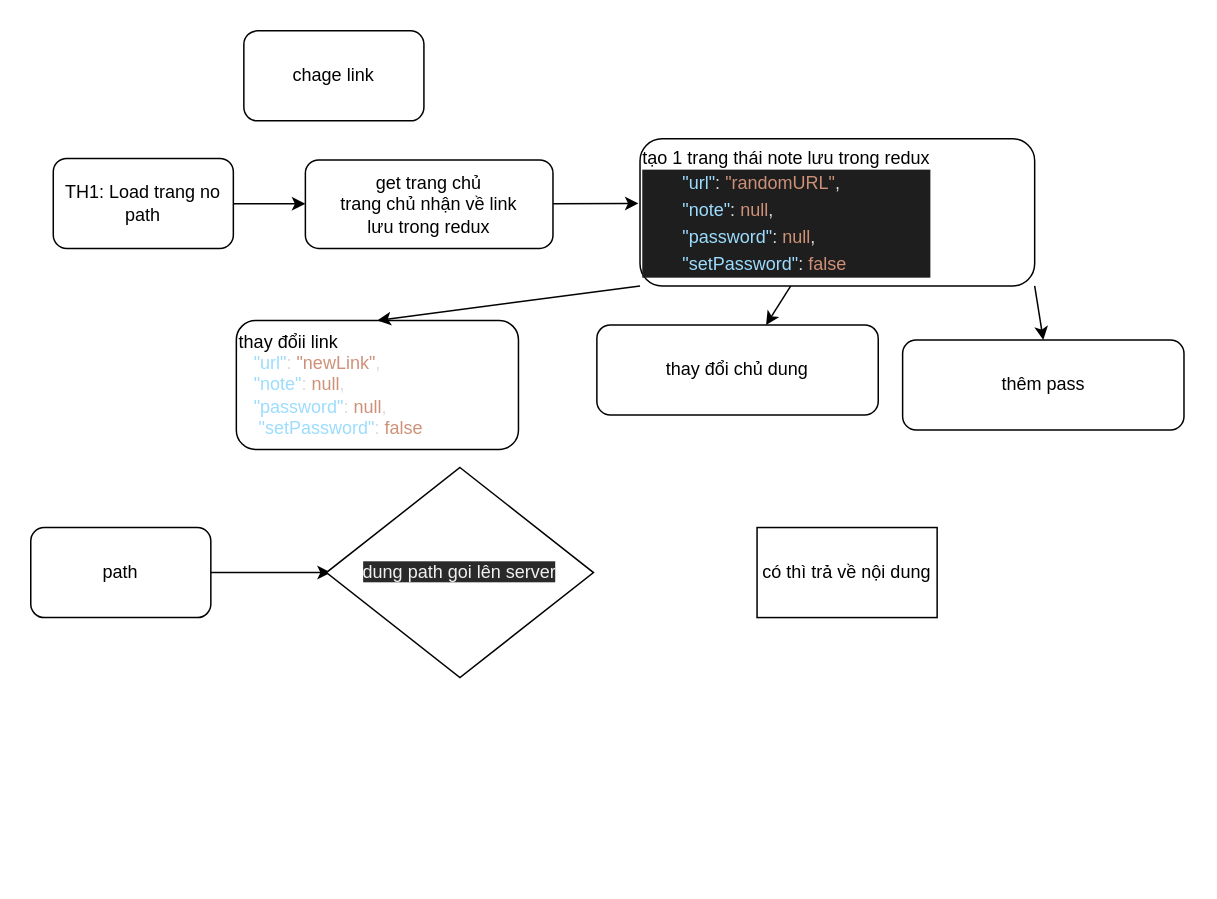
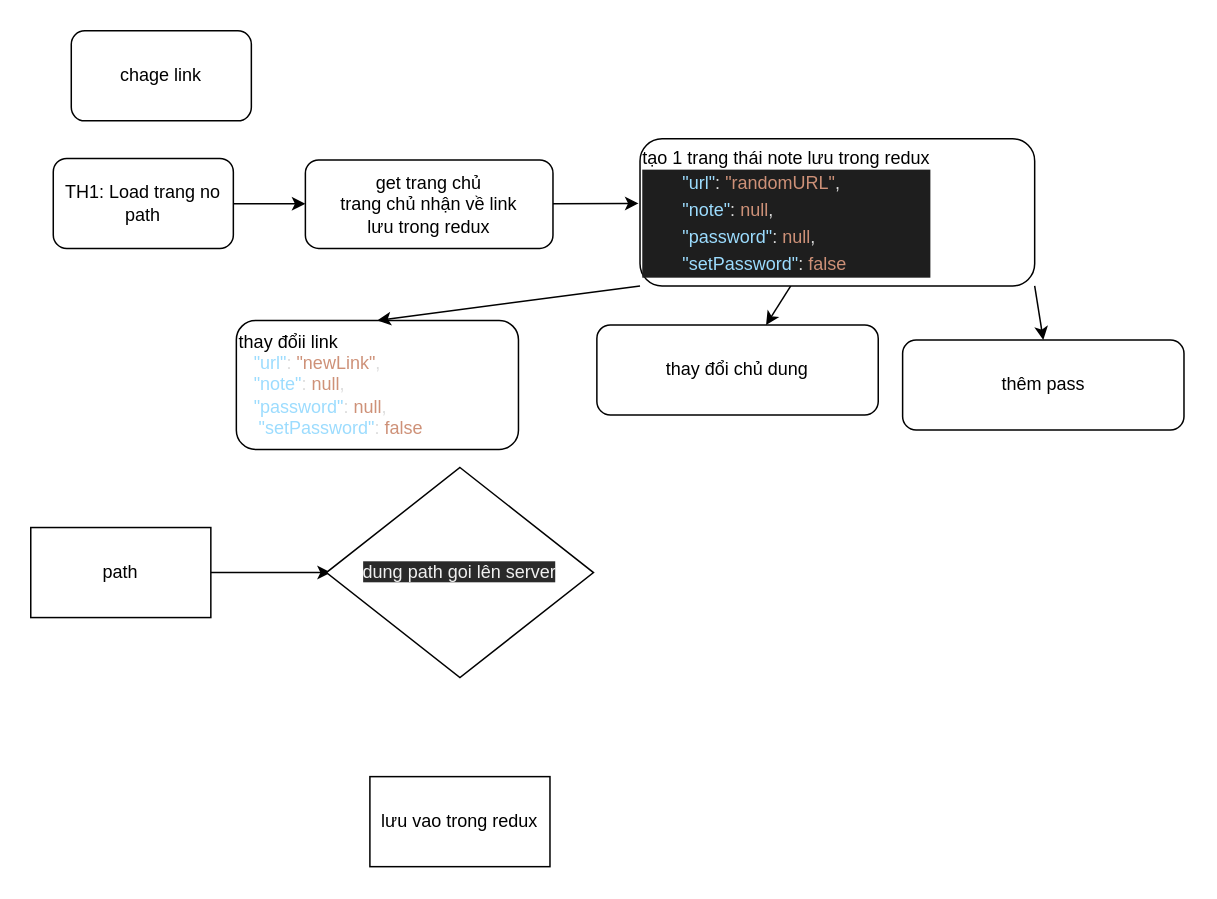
(334, 76) -> (161, 76)
(121, 572) -> (121, 572)
(847, 572) -> none
none -> (460, 821)
